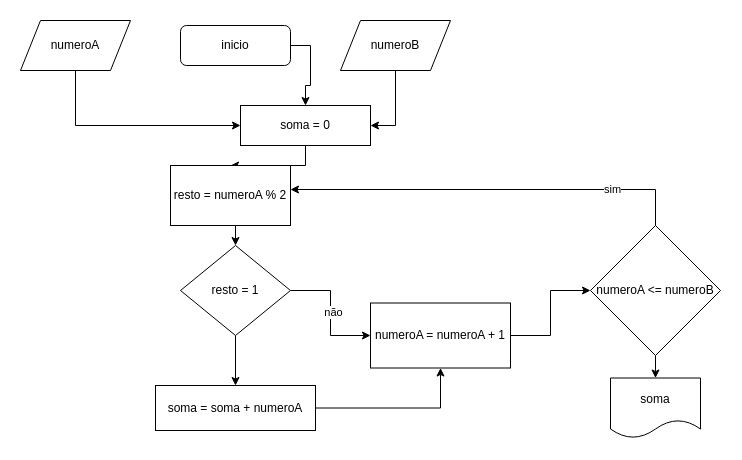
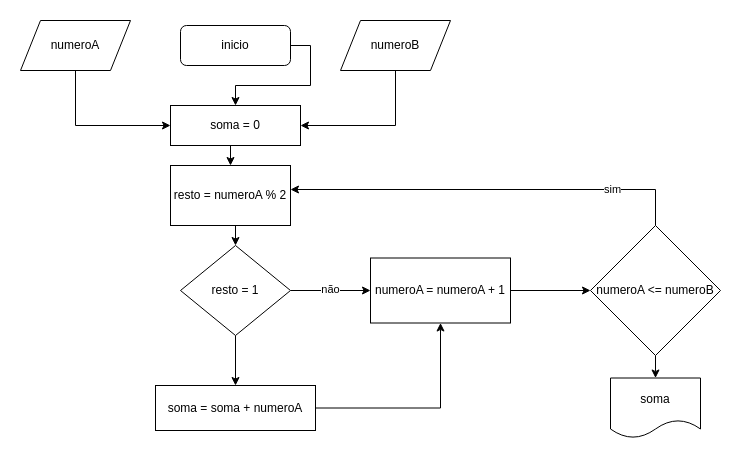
(306, 126) -> (236, 126)
(441, 336) -> (441, 291)
